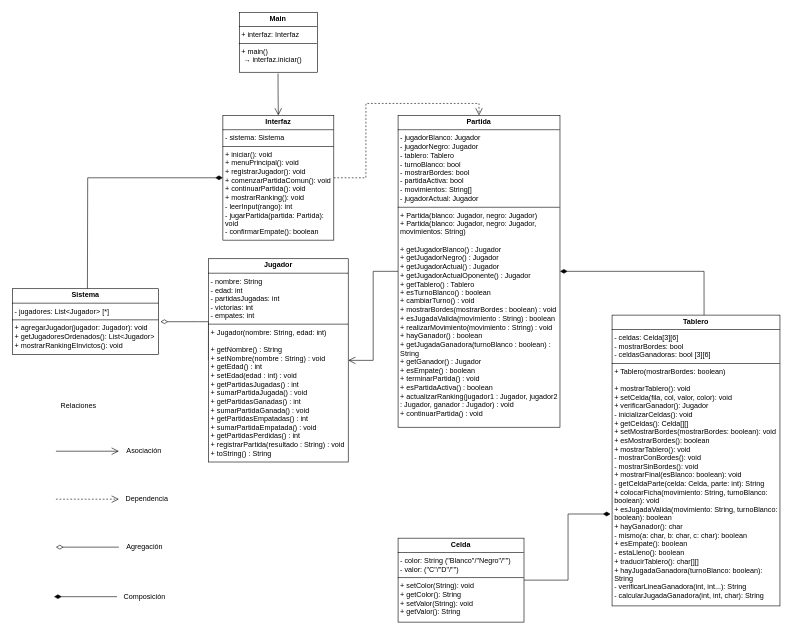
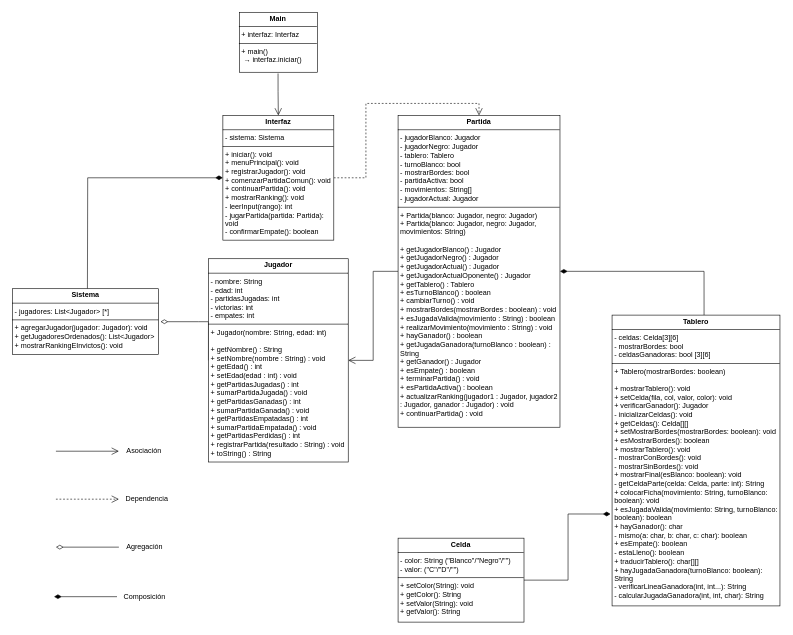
(78, 407) -> none
